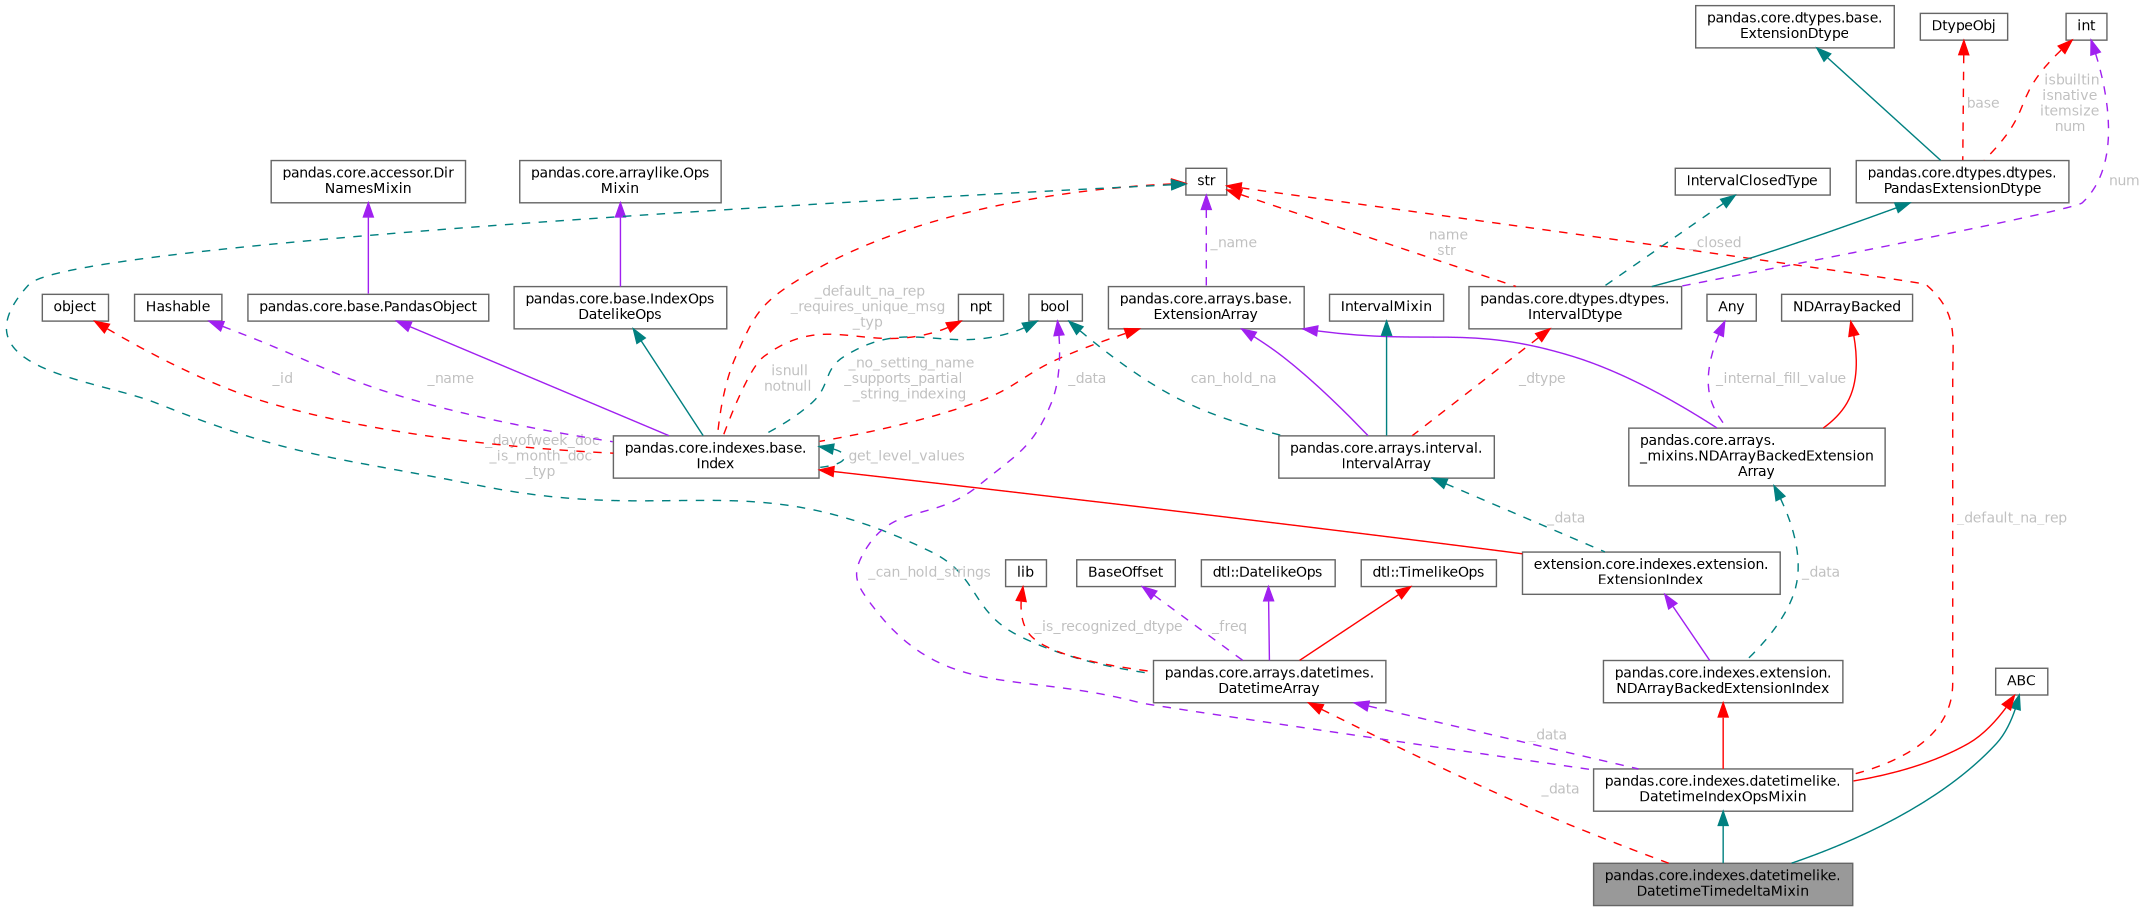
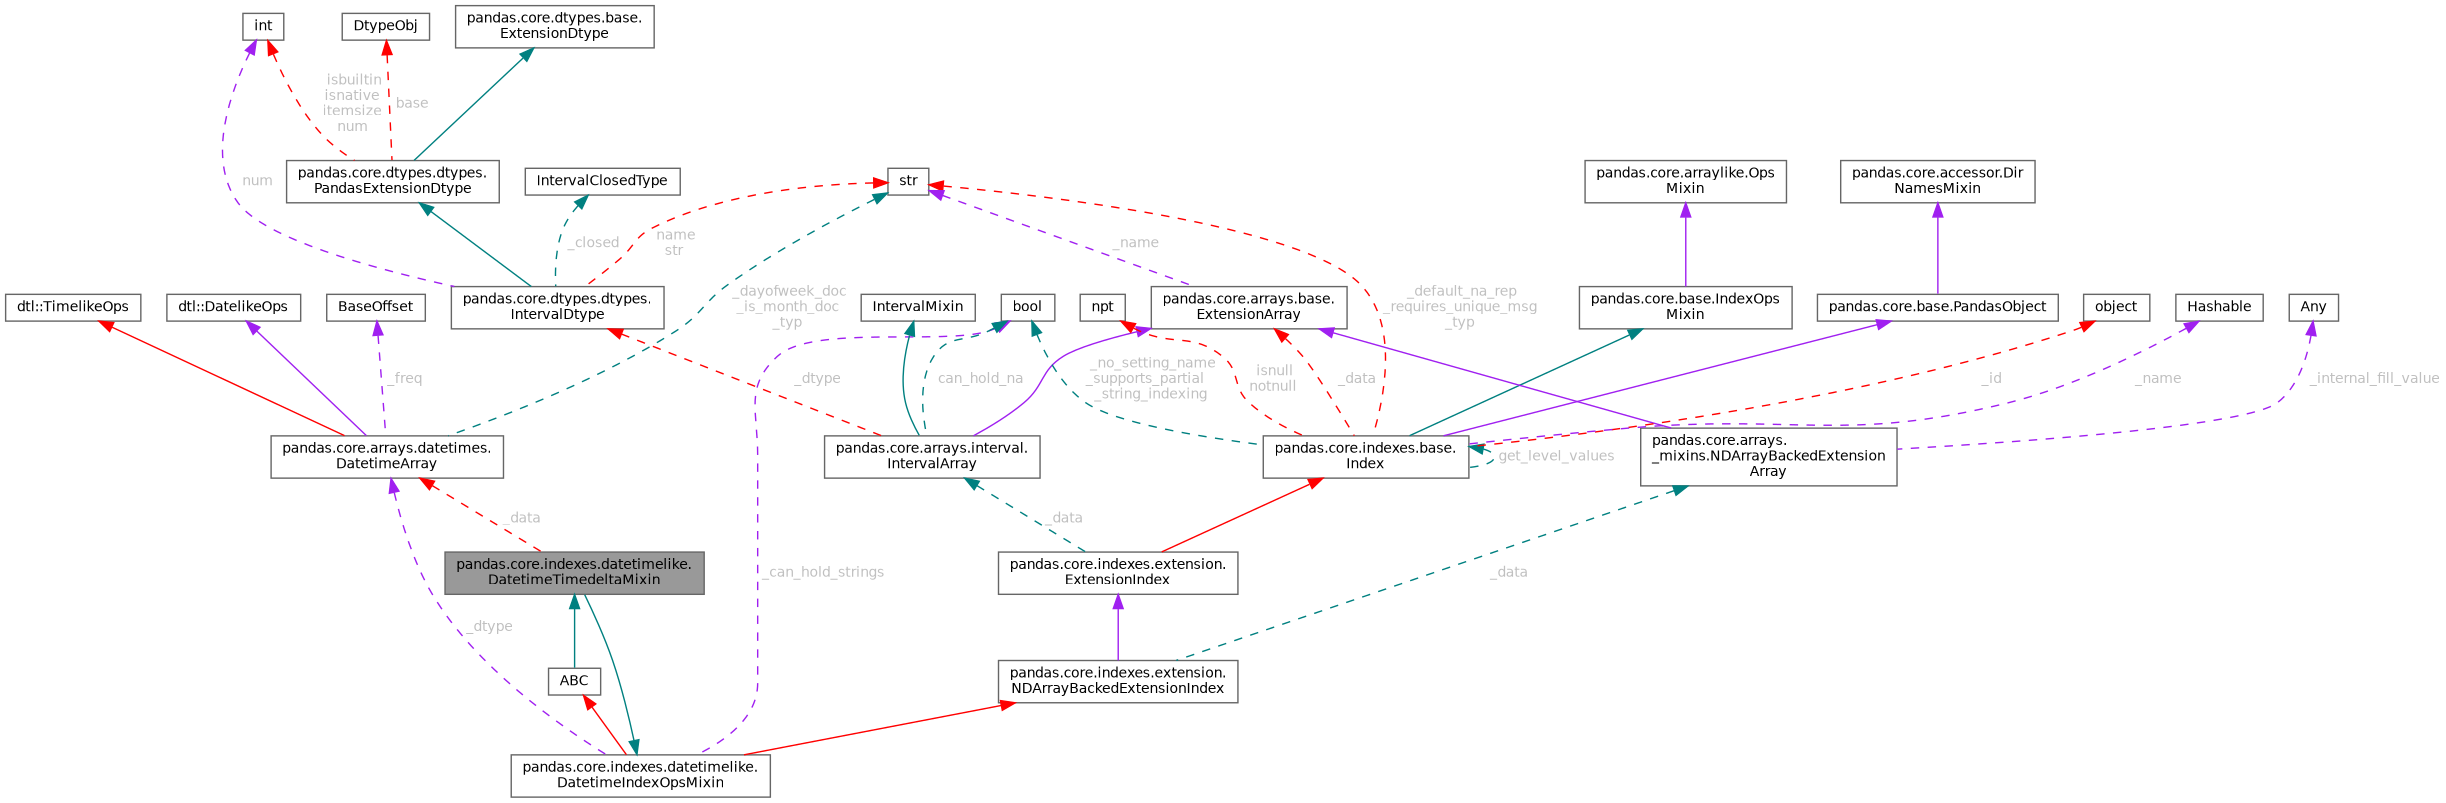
(1857, 274) -> none
(620, 308) -> (1686, 308)
(1847, 308) -> none
(1026, 573) -> none
(1651, 573) -> (1118, 573)
(1546, 736) -> (488, 627)
(1919, 805) -> (575, 638)
